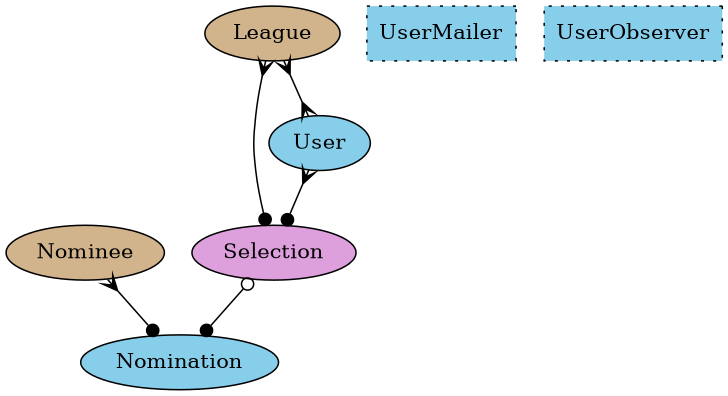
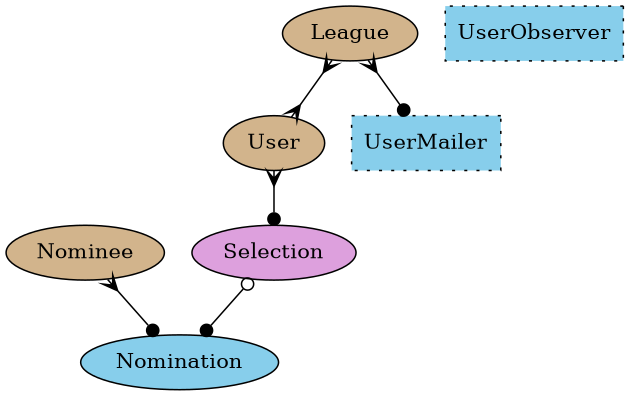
(320, 143) -> (274, 143)
(254, 145) -> (389, 89)
